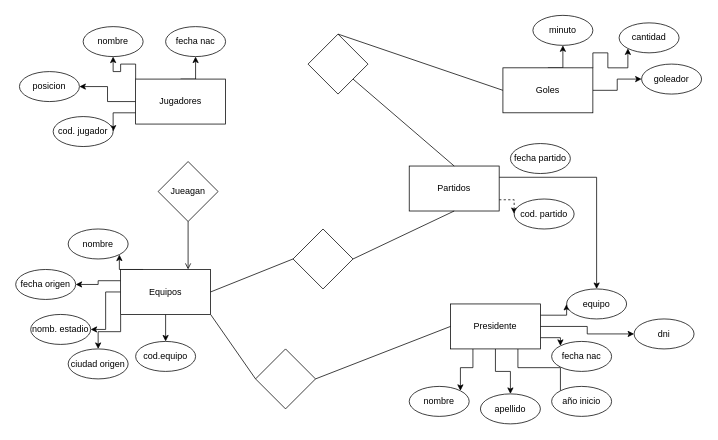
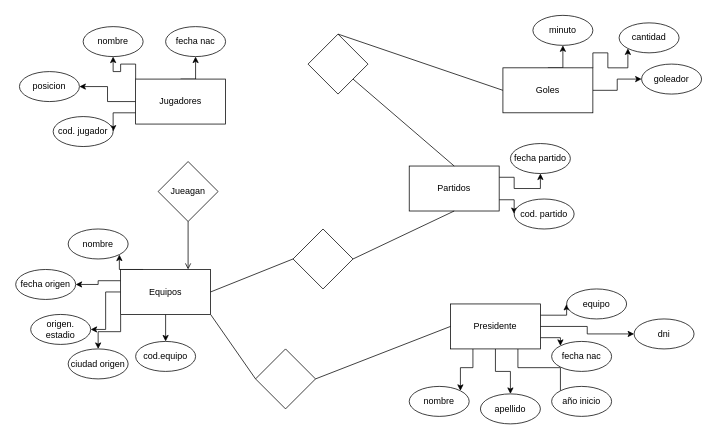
(597, 188) -> (525, 189)
(510, 200) -> (510, 200)
(60, 330) -> (60, 330)
